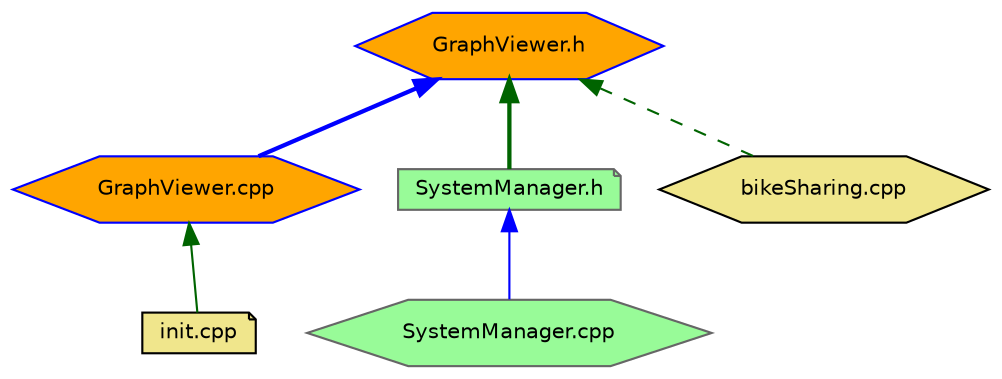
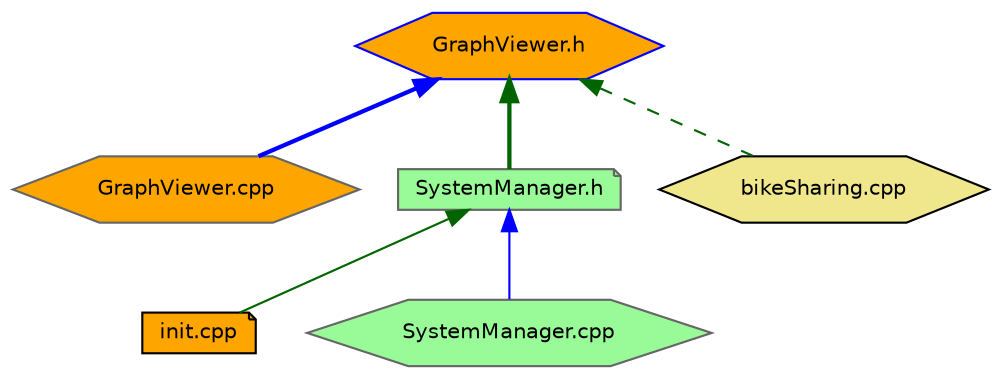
(186, 190) -> (186, 190)
(194, 279) -> (344, 266)
(199, 333) -> (199, 333)
